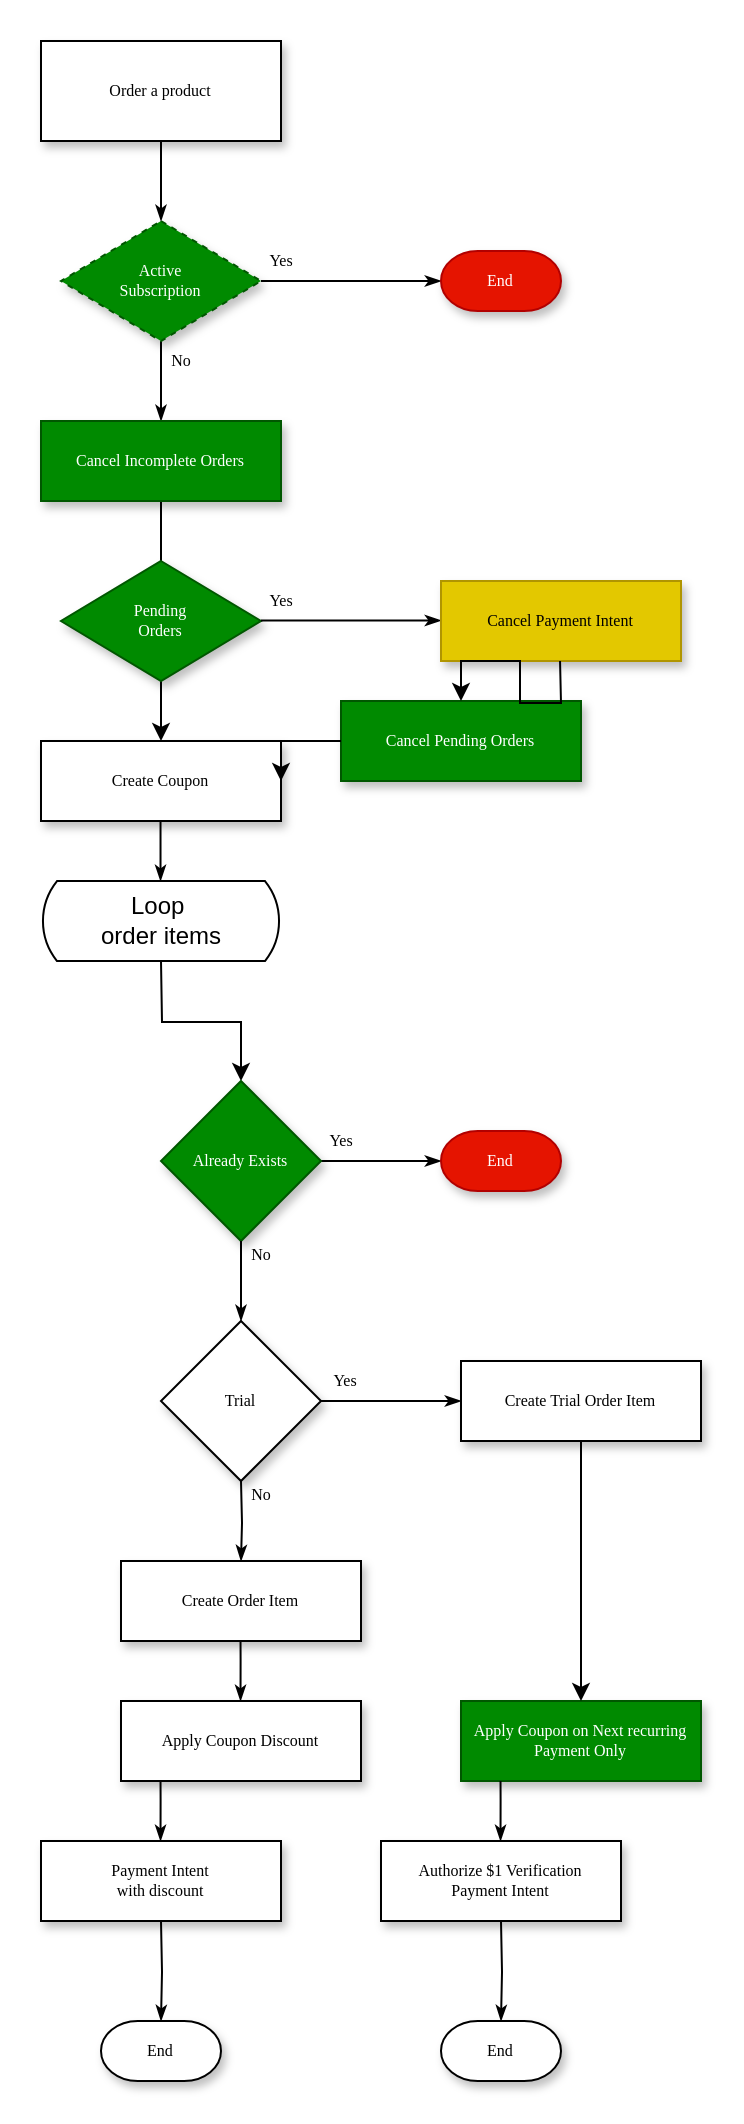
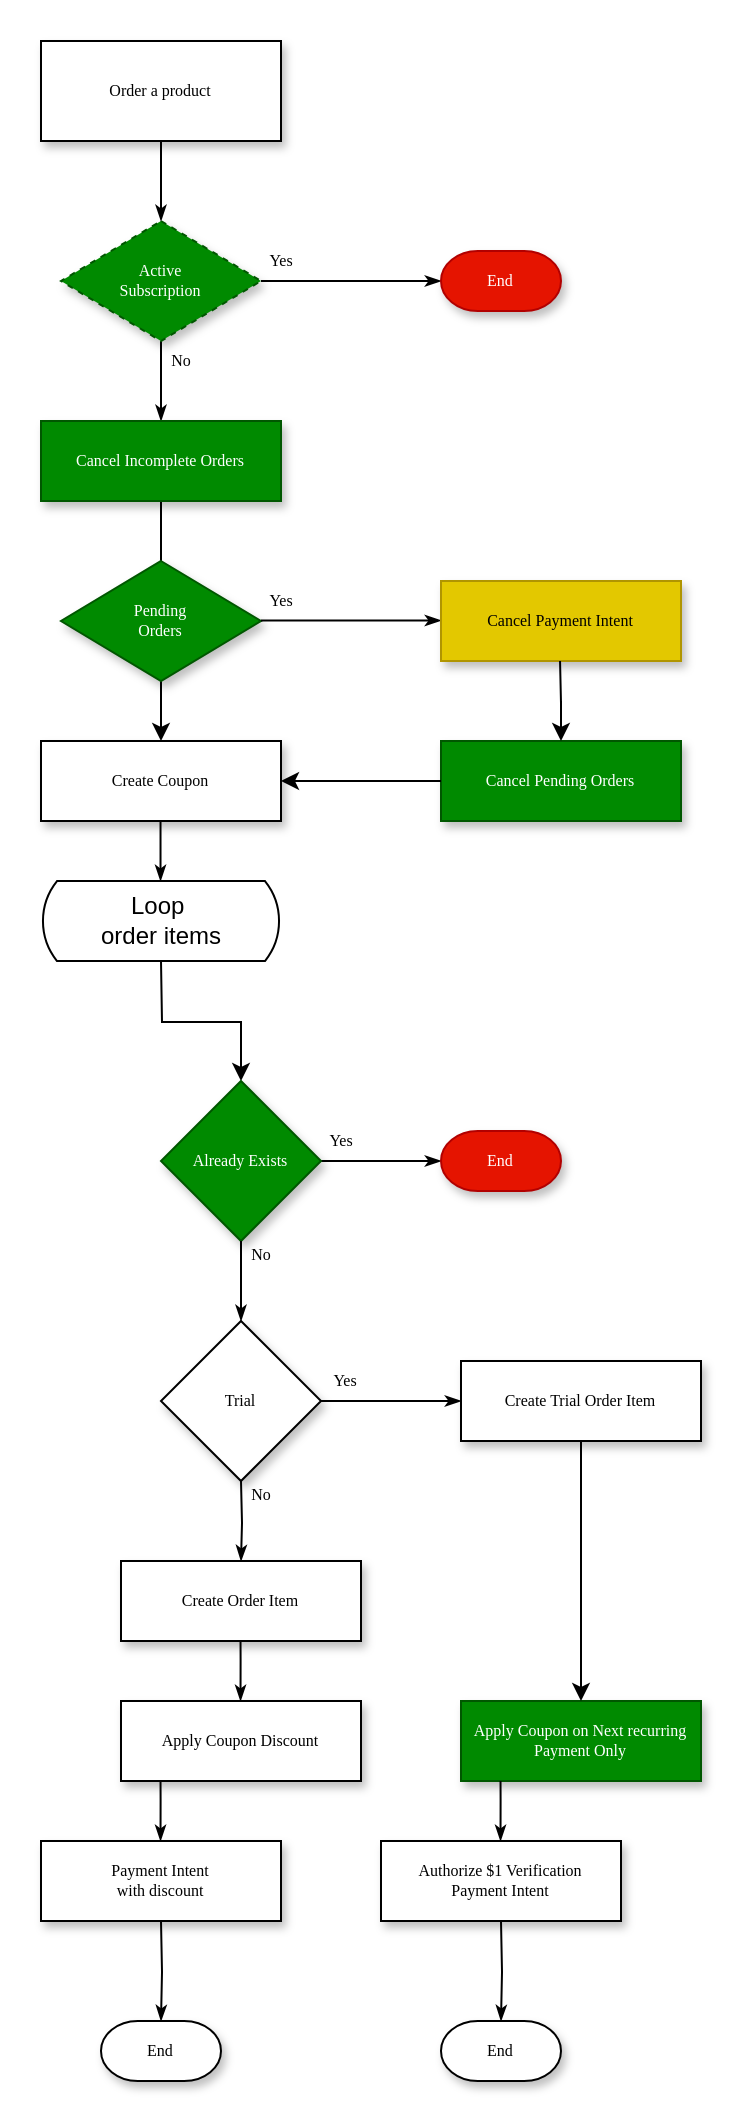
(461, 741) -> (561, 781)
